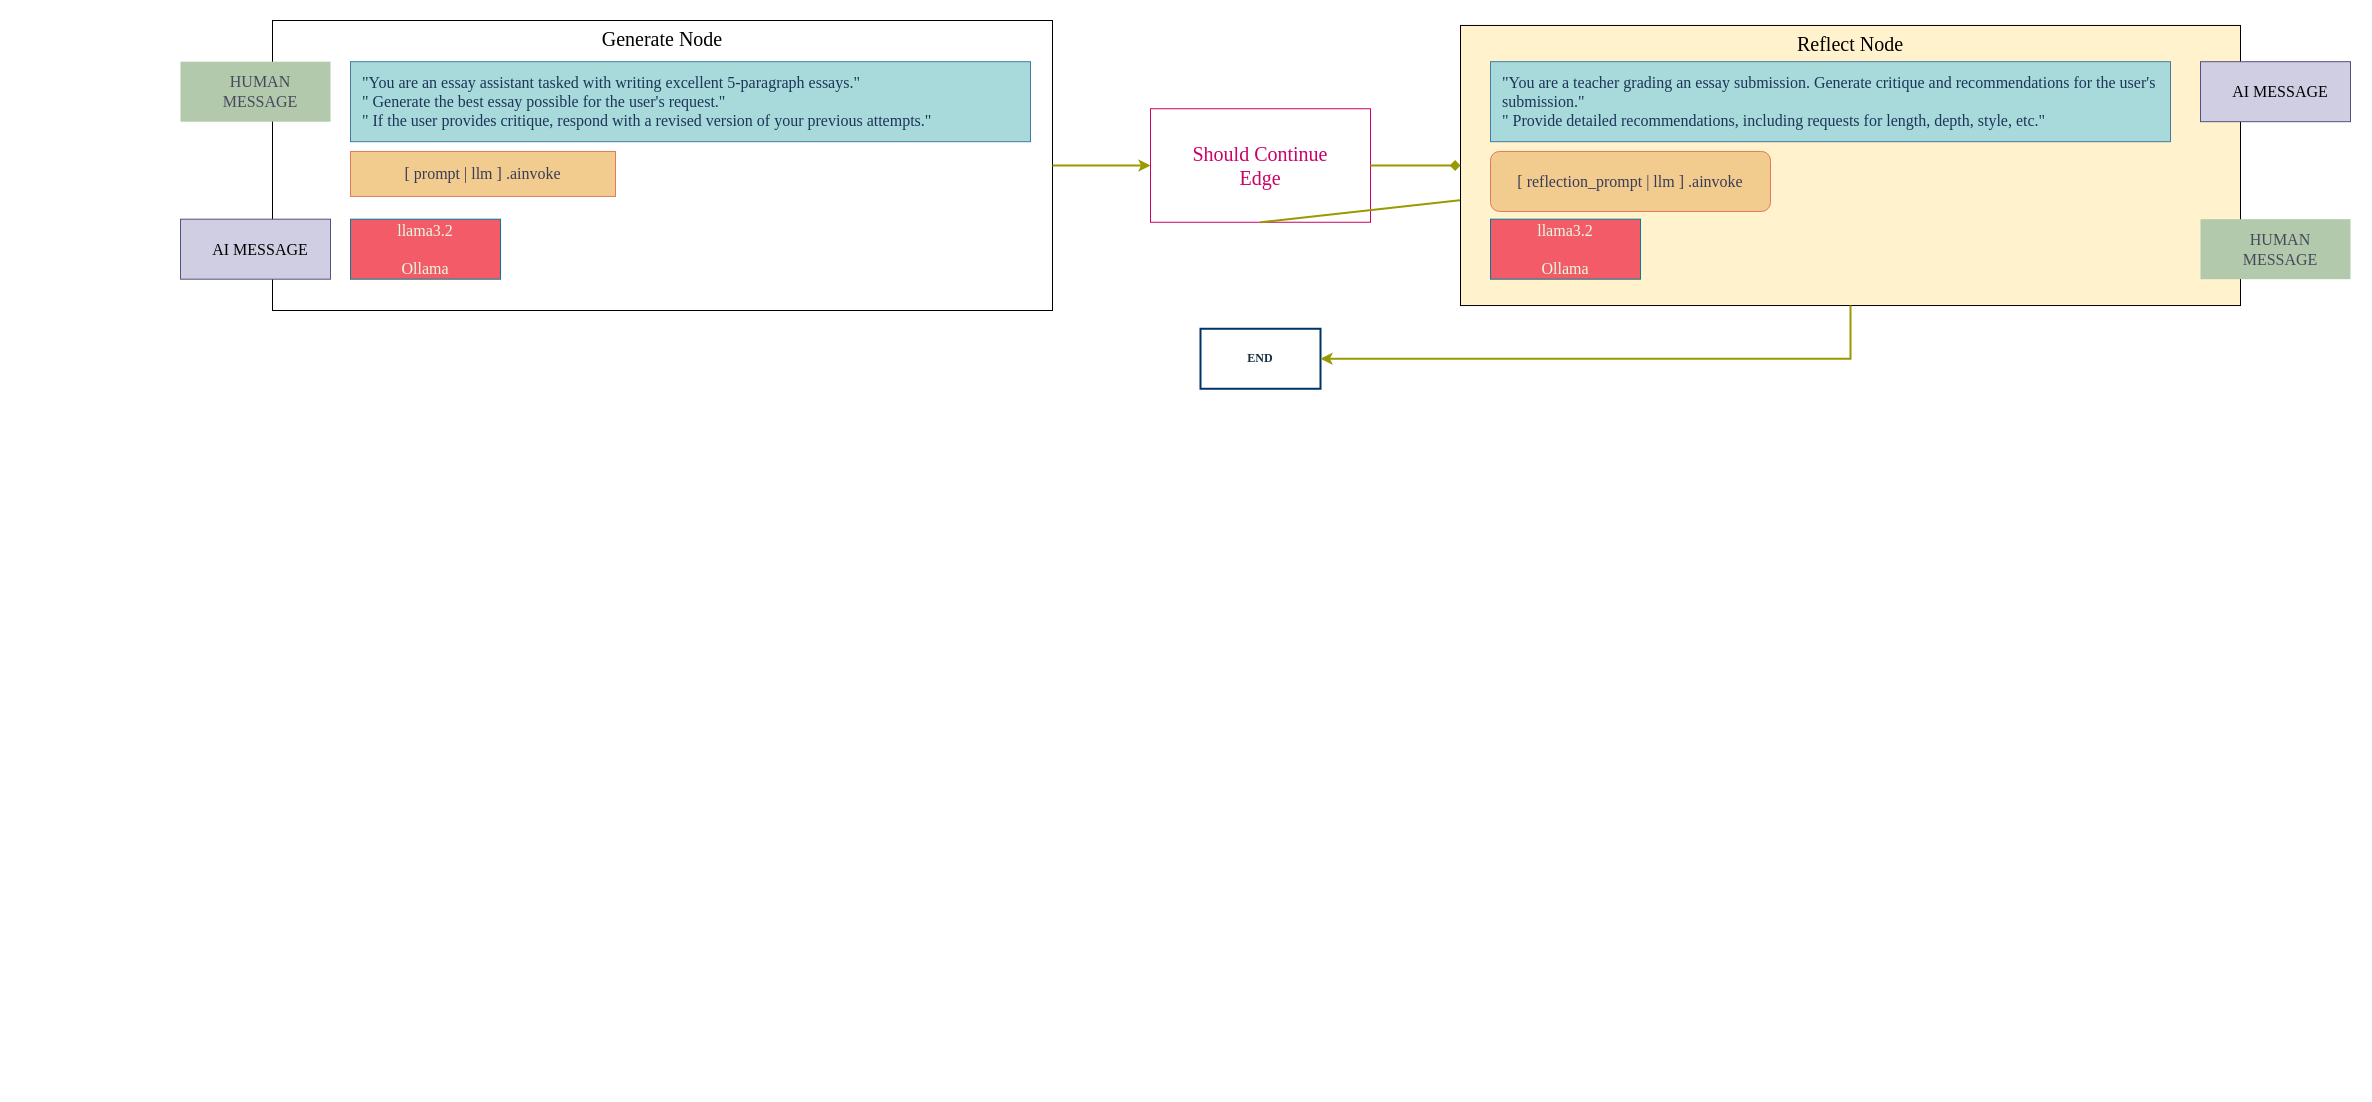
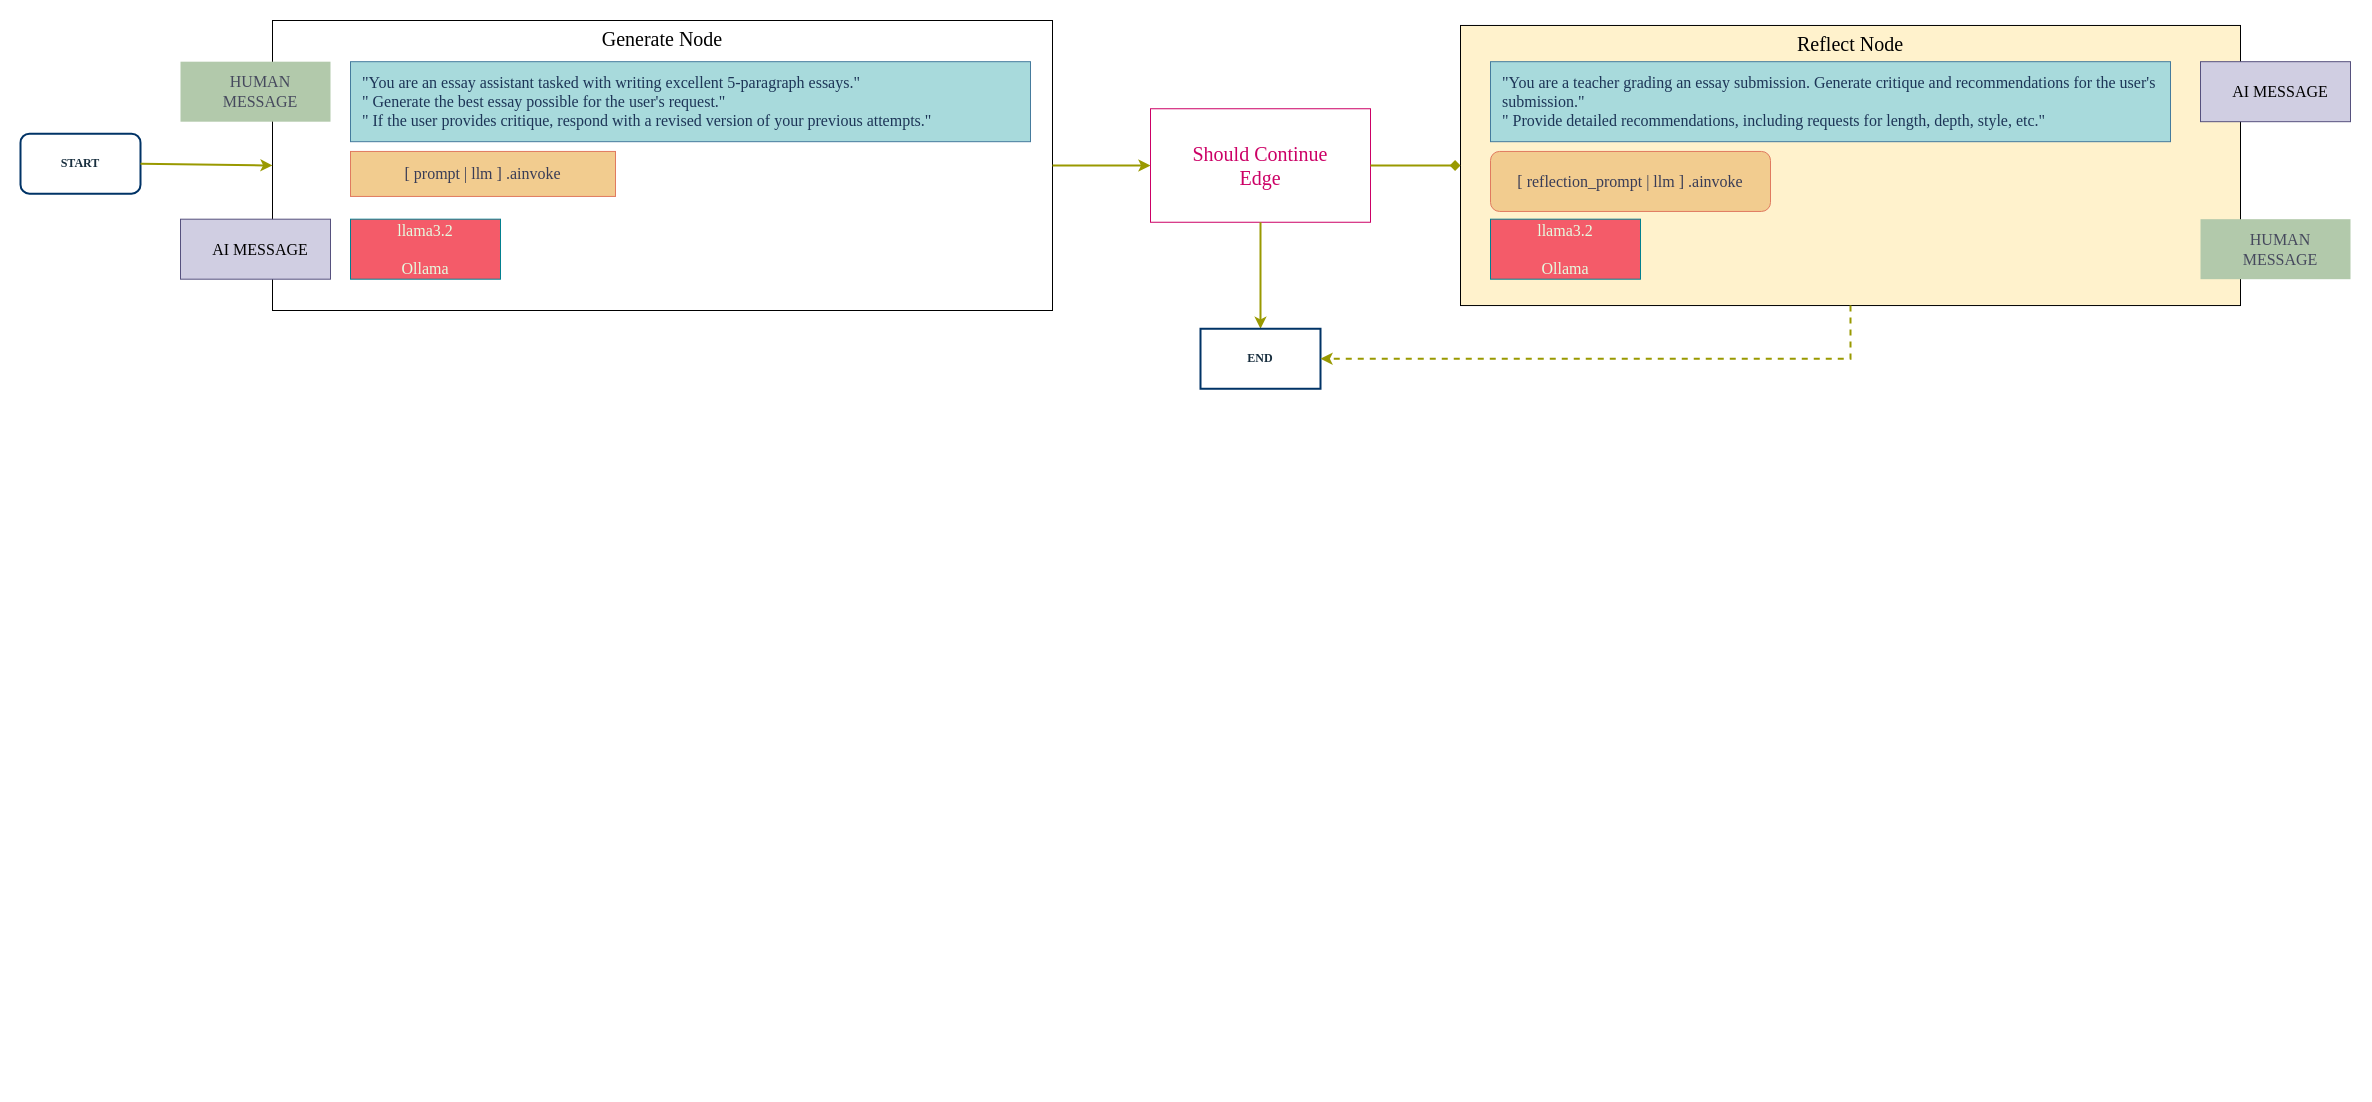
none -> (81, 164)
none -> (202, 165)
(1361, 211) -> (1261, 271)
(1614, 359) -> (1614, 359)
